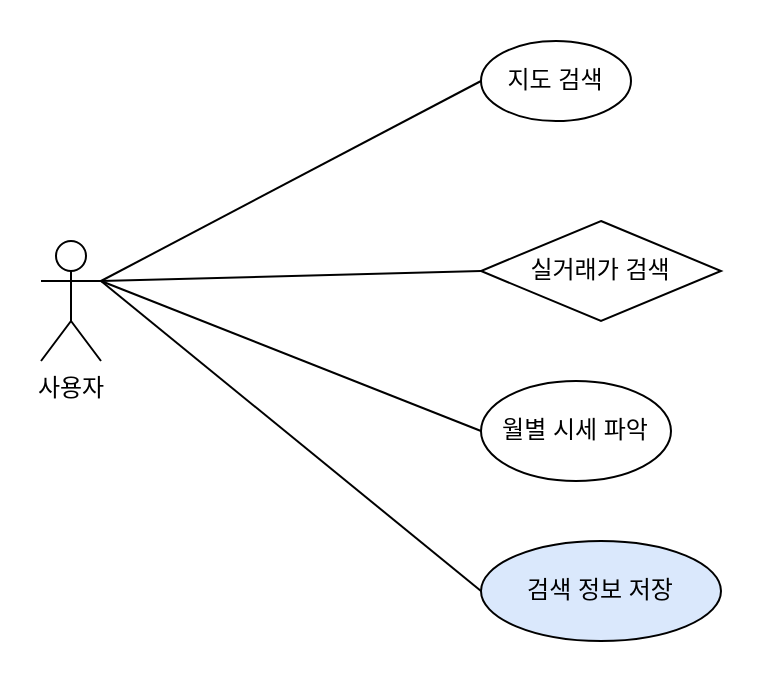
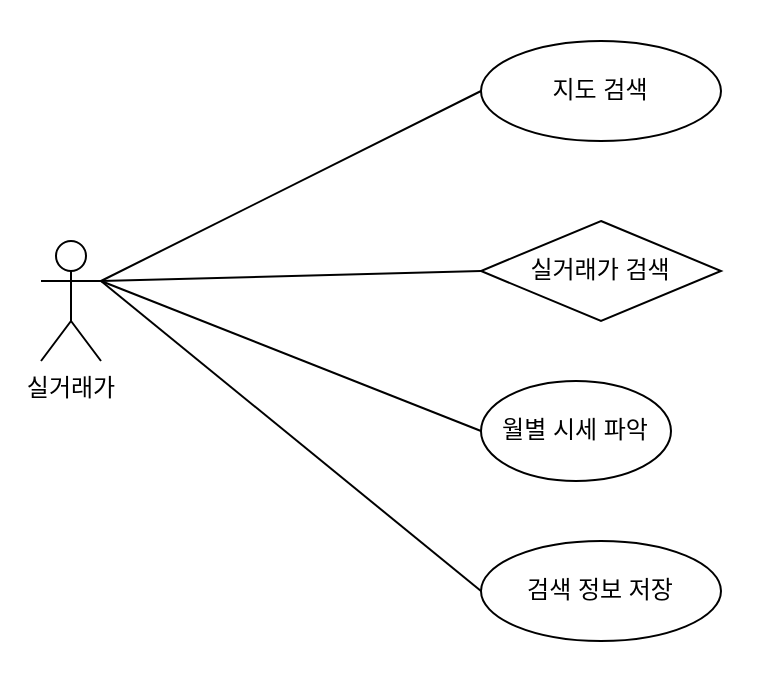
(556, 81) -> (601, 91)
(72, 389) -> (72, 389)
(601, 591) -> (601, 591)
